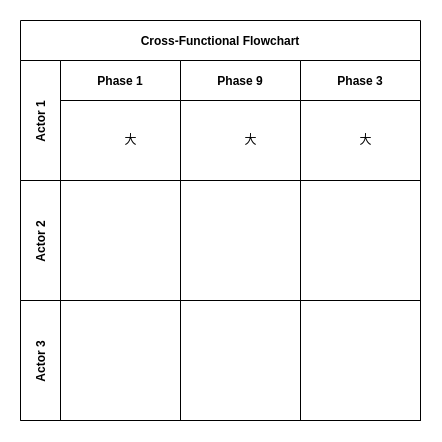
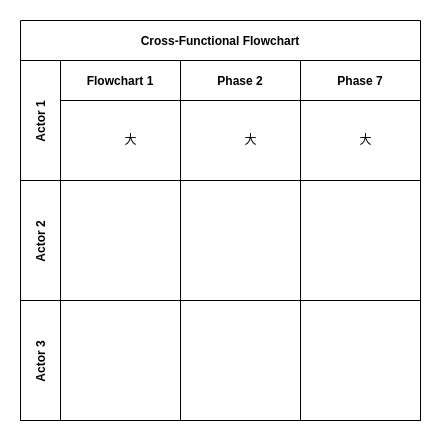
(120, 81) -> (120, 81)
(240, 81) -> (240, 81)
(360, 81) -> (360, 81)
